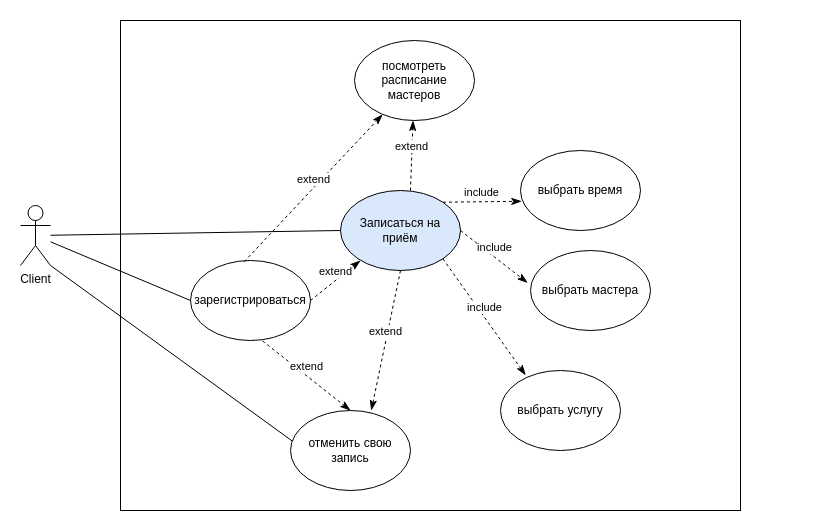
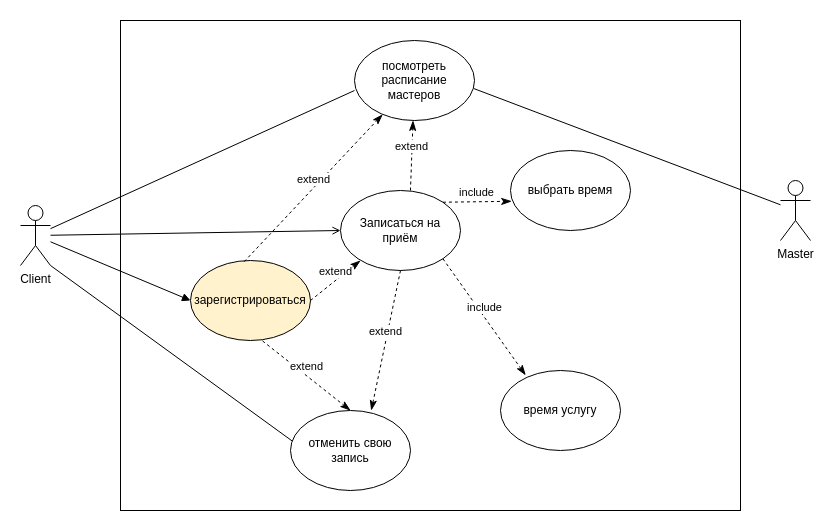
none -> (627, 147)
none -> (202, 160)
(581, 191) -> (571, 191)
none -> (796, 211)
(335, 231) -> (334, 231)
(401, 231) -> (401, 231)
(492, 255) -> none
(591, 291) -> none
(185, 298) -> (181, 297)
(251, 301) -> (251, 301)
(561, 411) -> (561, 411)
